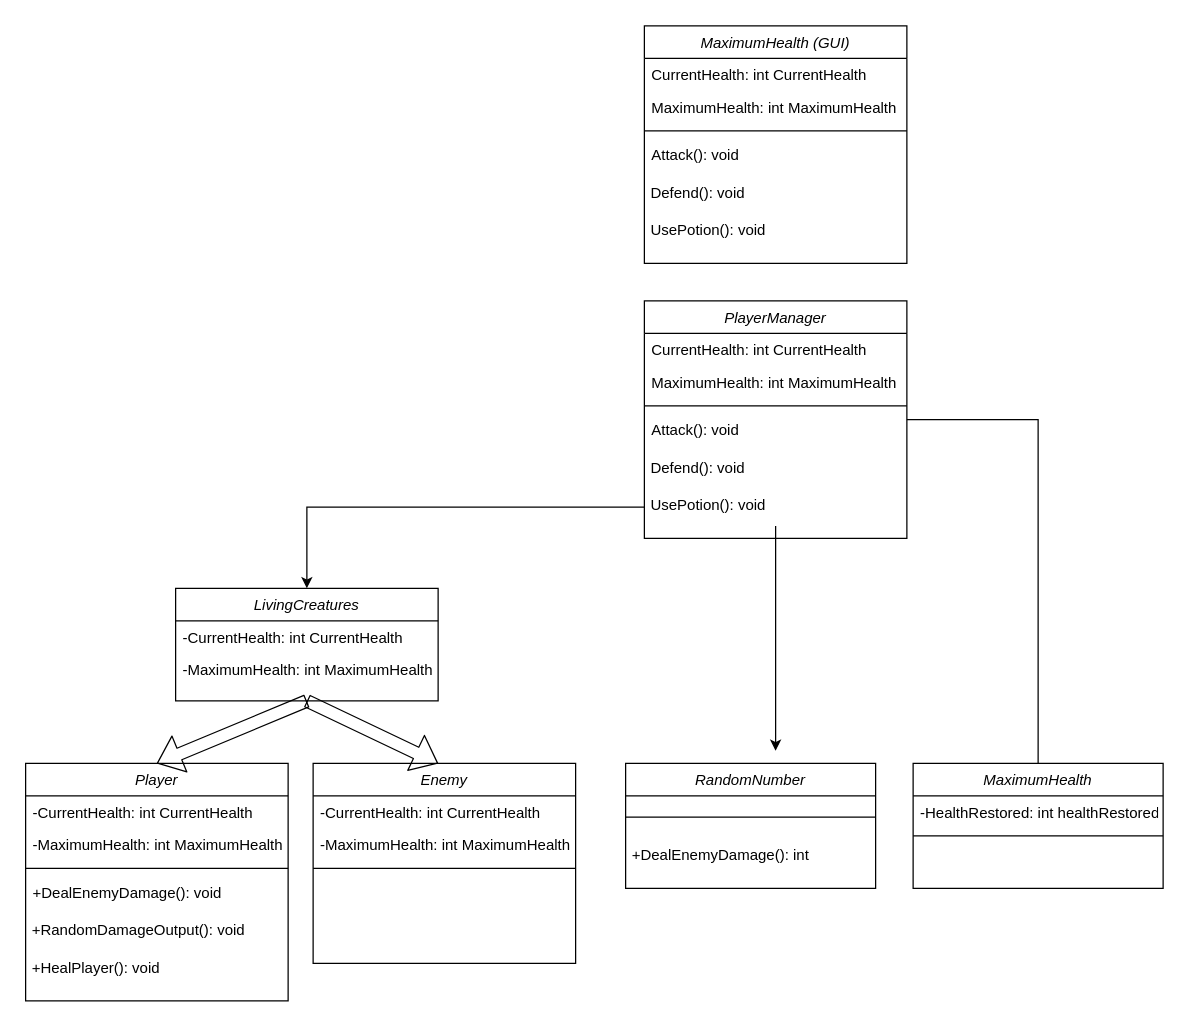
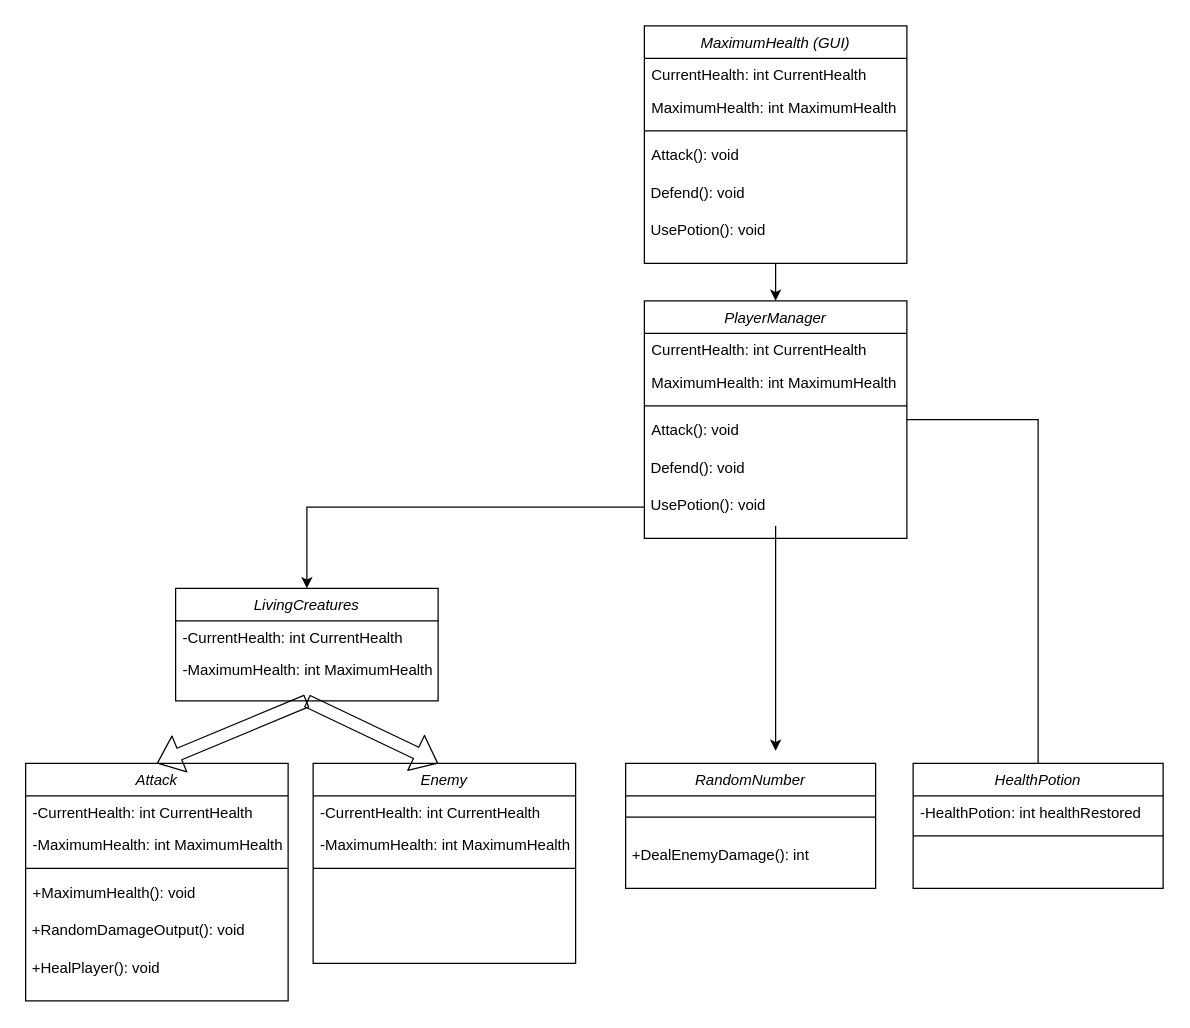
none -> (776, 285)
(156, 780) -> (156, 780)
(1038, 780) -> (1038, 780)
(1055, 813) -> (1045, 813)
(126, 893) -> (115, 893)
